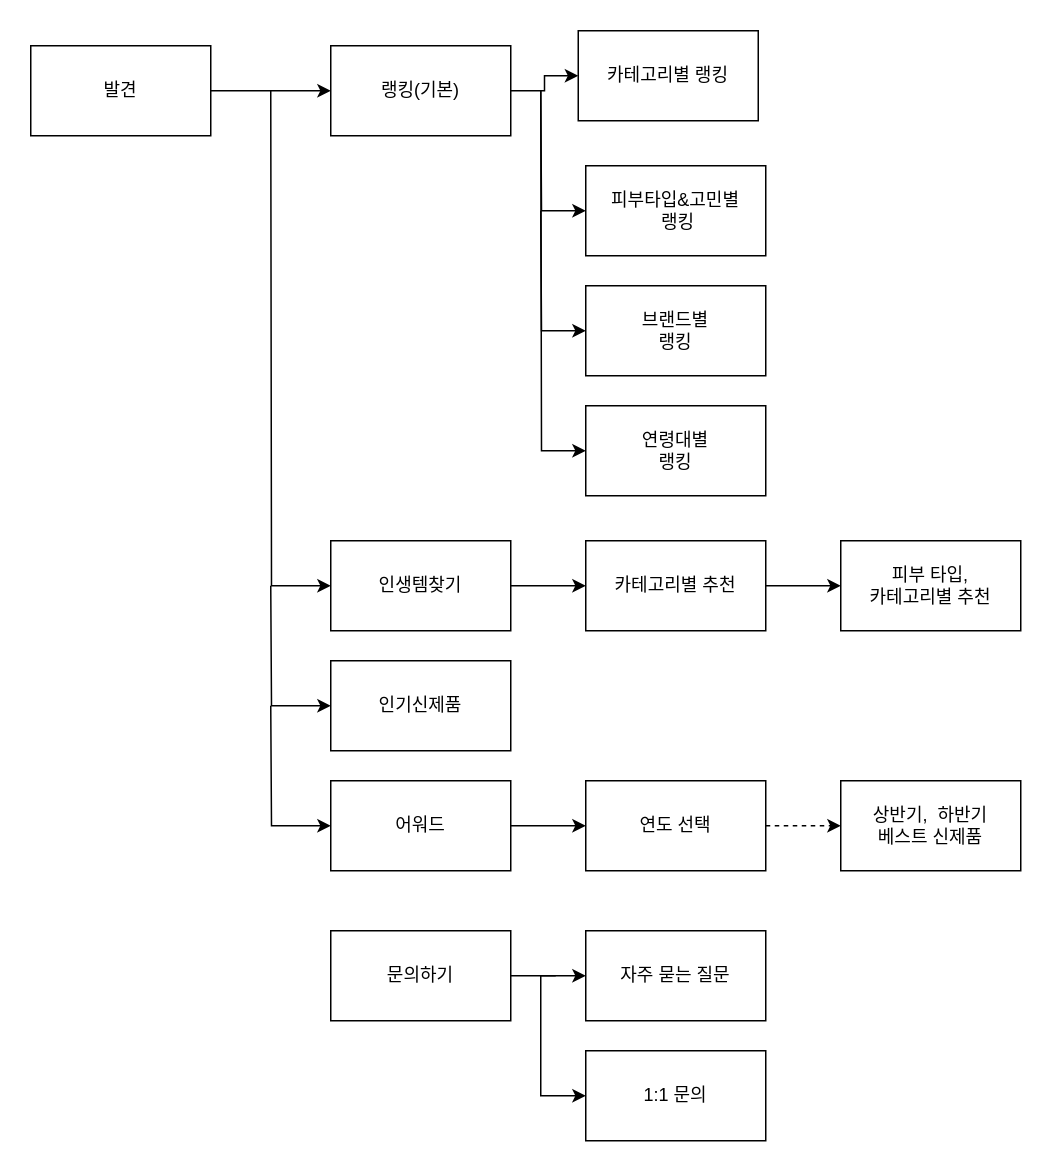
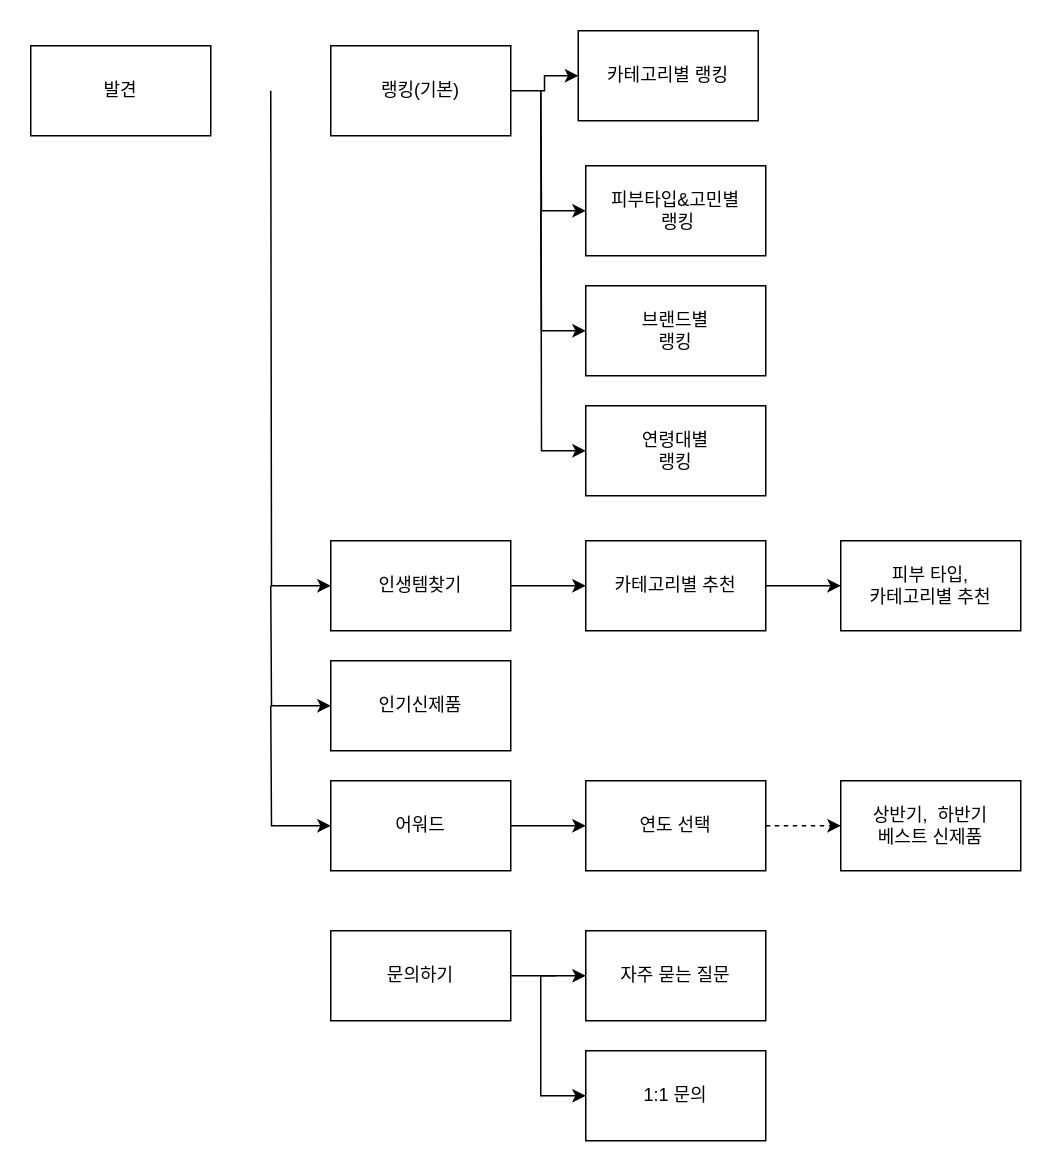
(266, 91) -> none
